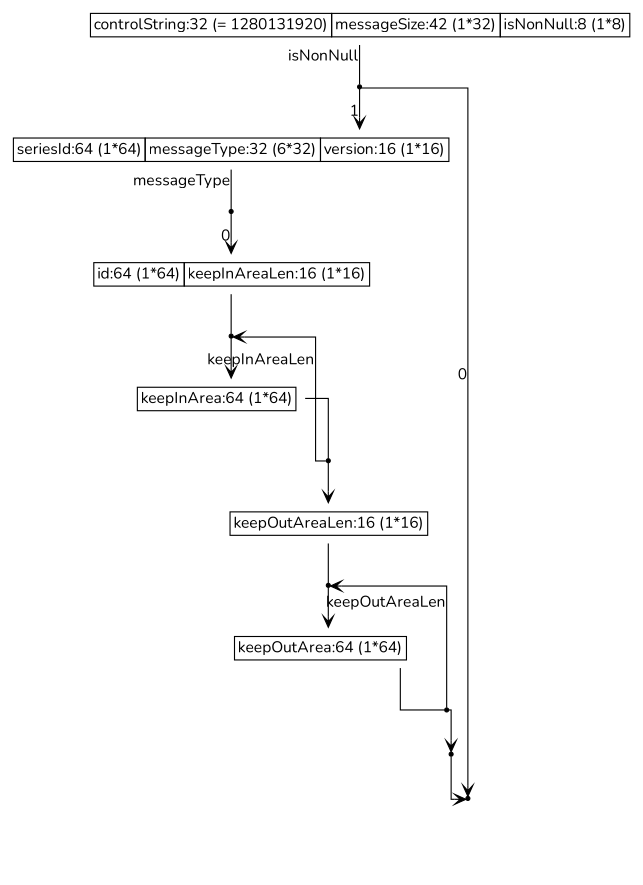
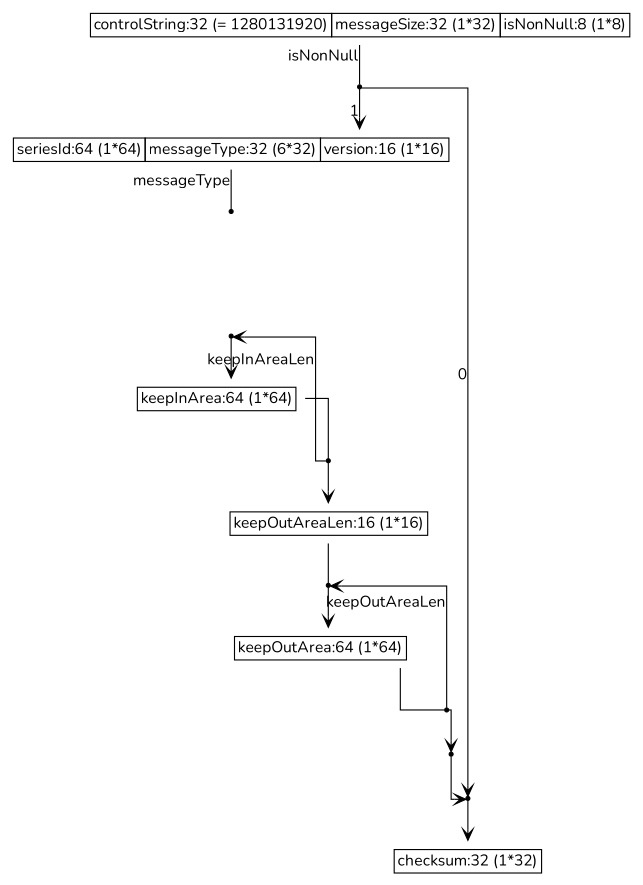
(416, 25) -> (416, 25)
(231, 274) -> none
none -> (468, 861)
